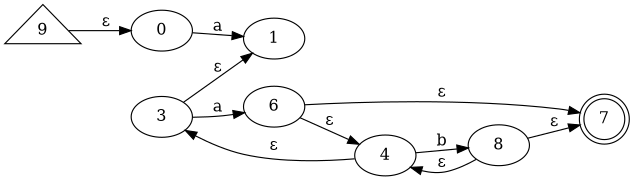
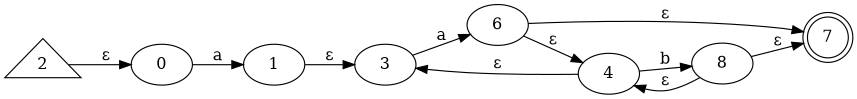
(43, 31) -> (43, 65)
(213, 81) -> (324, 65)
